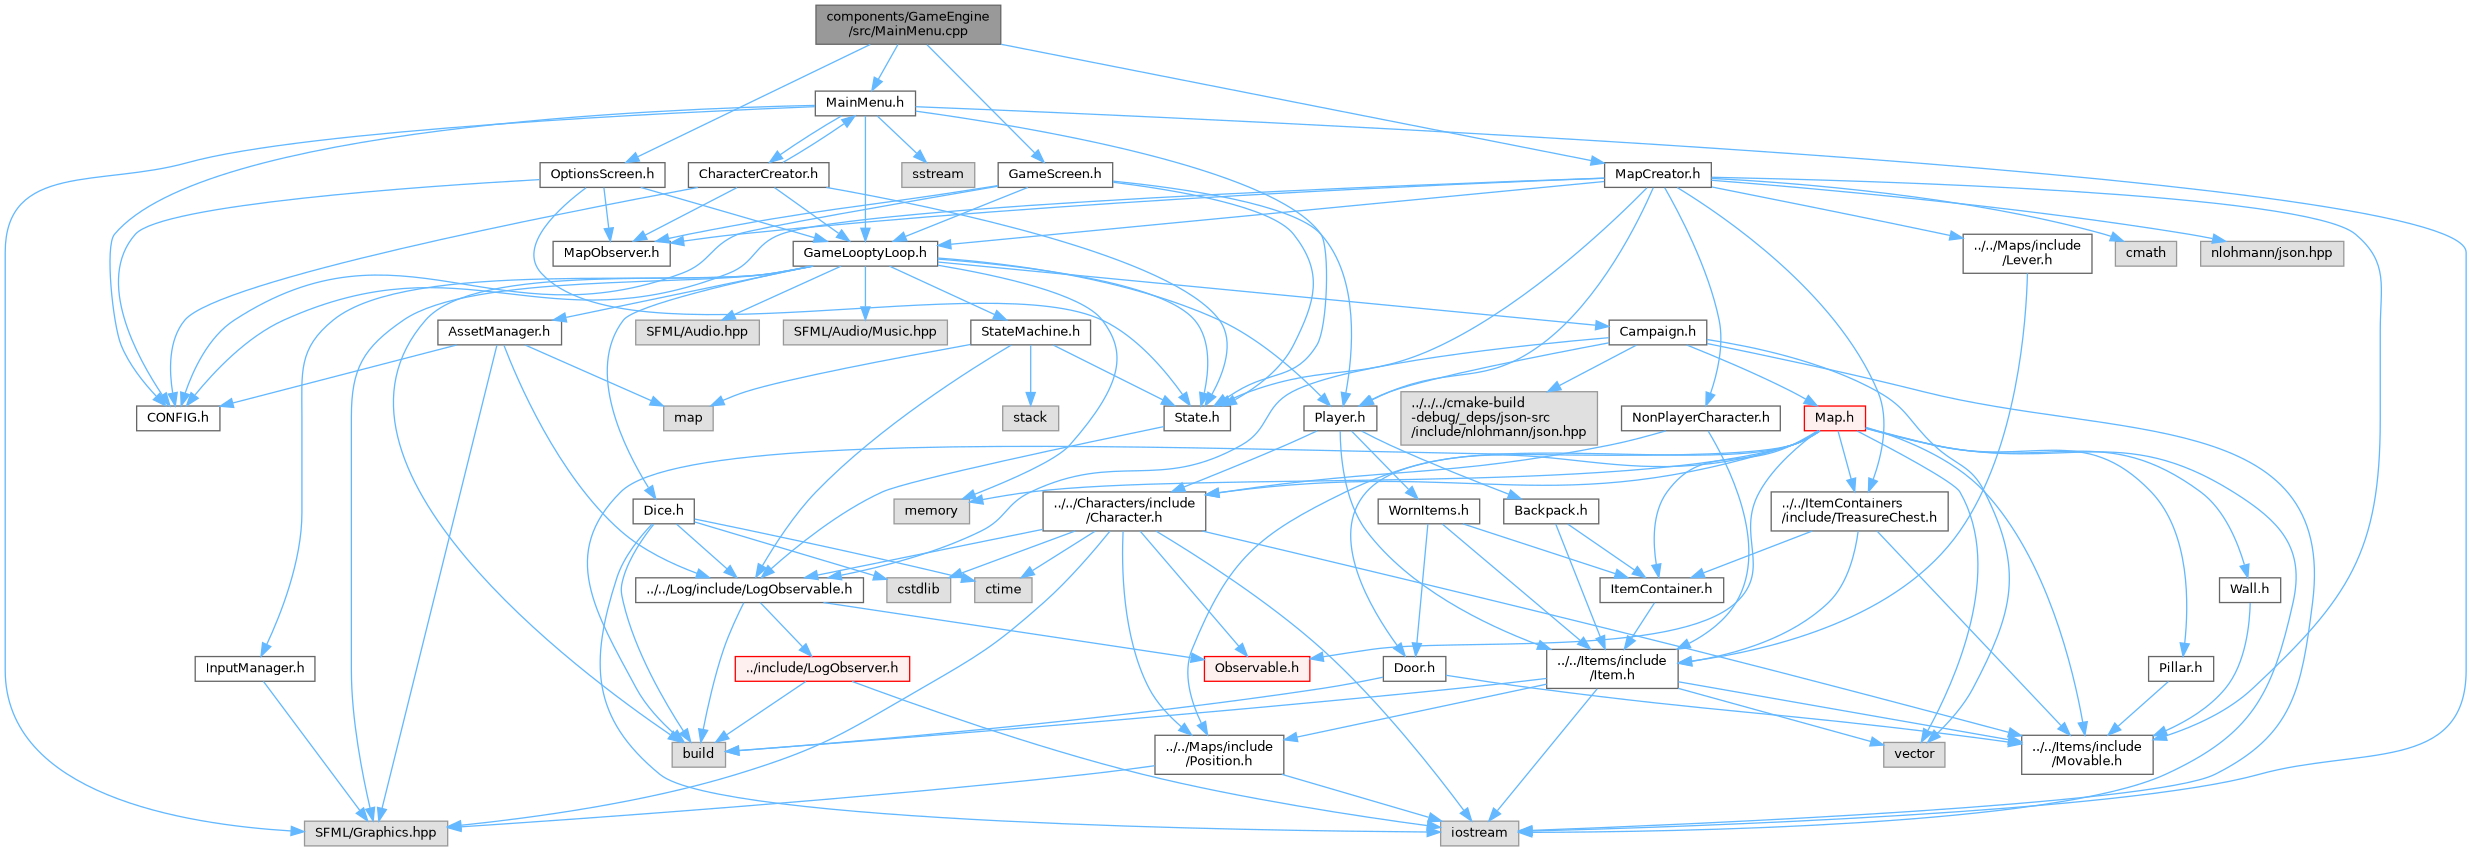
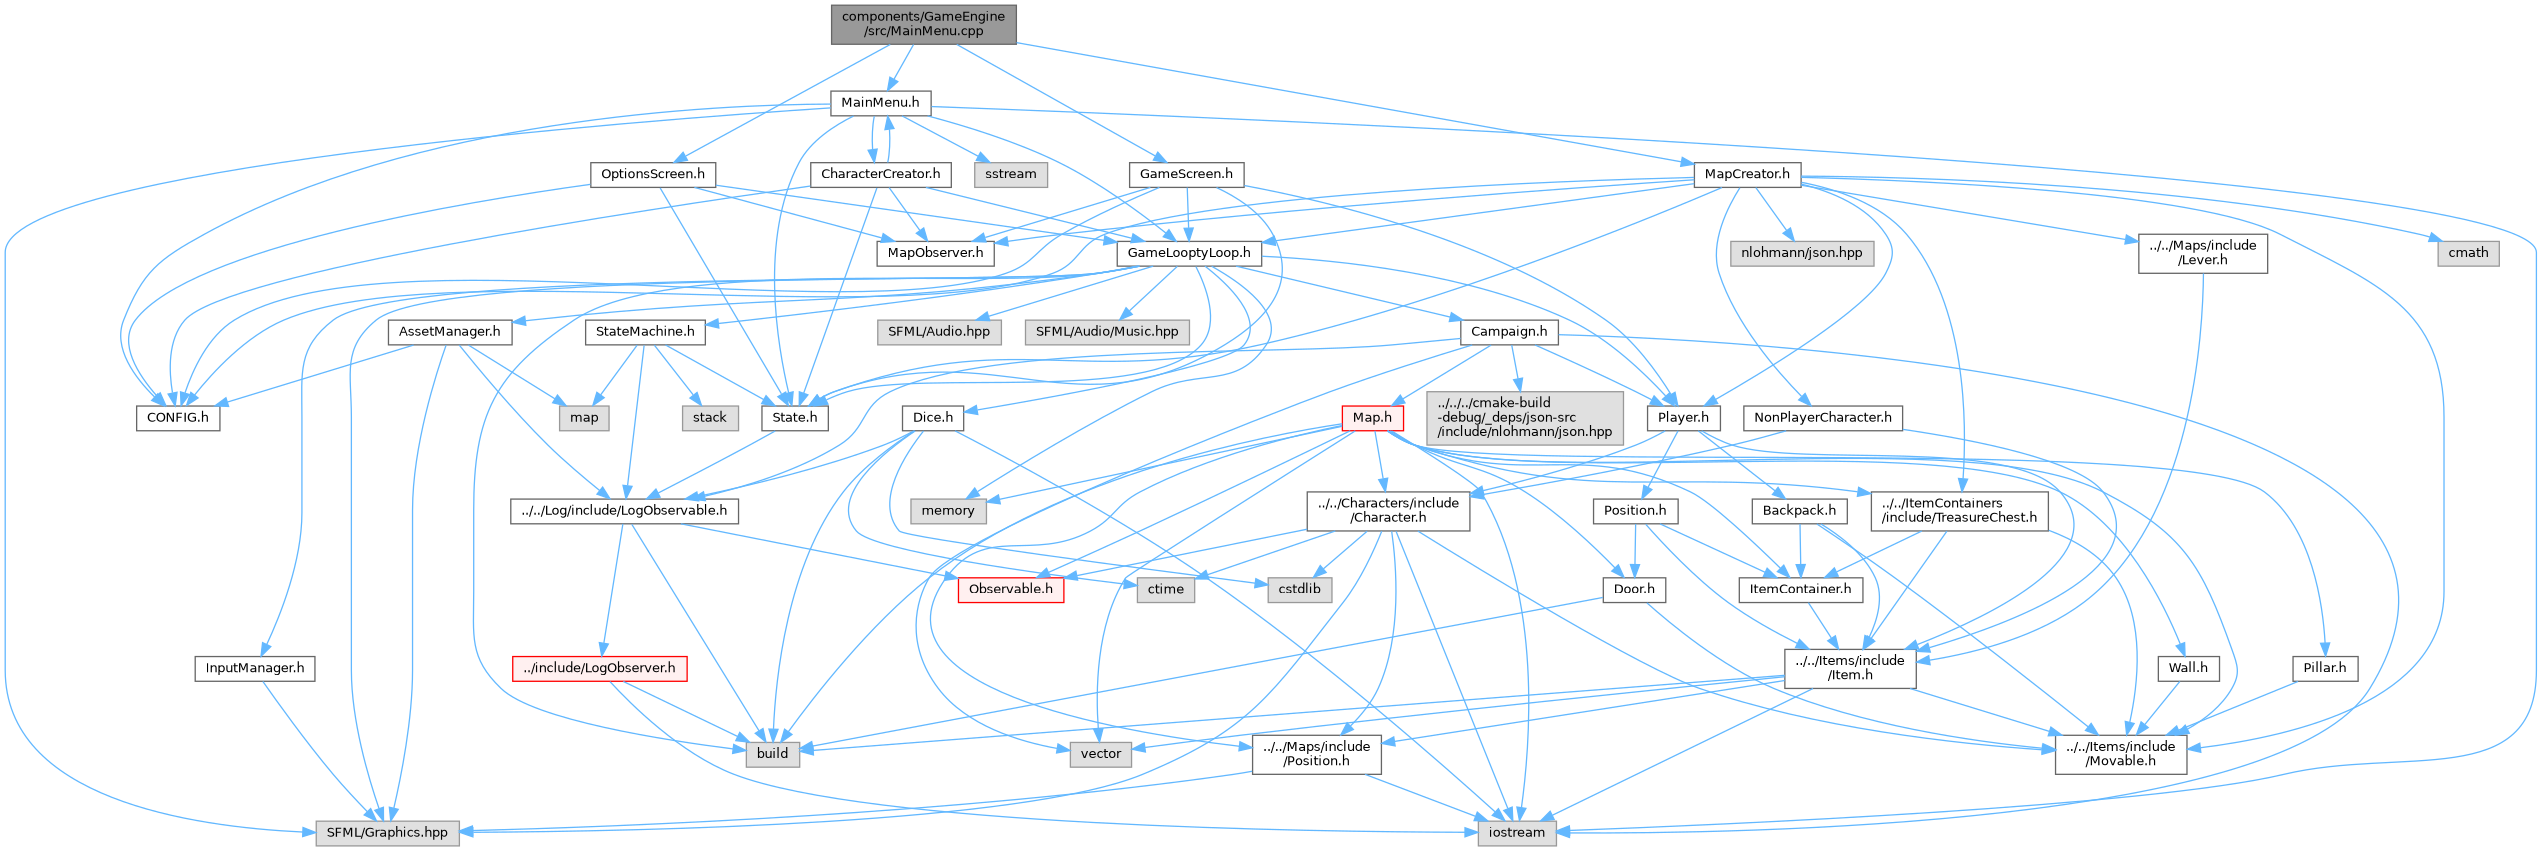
(1429, 511) -> (1636, 511)
(975, 543) -> none
none -> (1948, 617)
